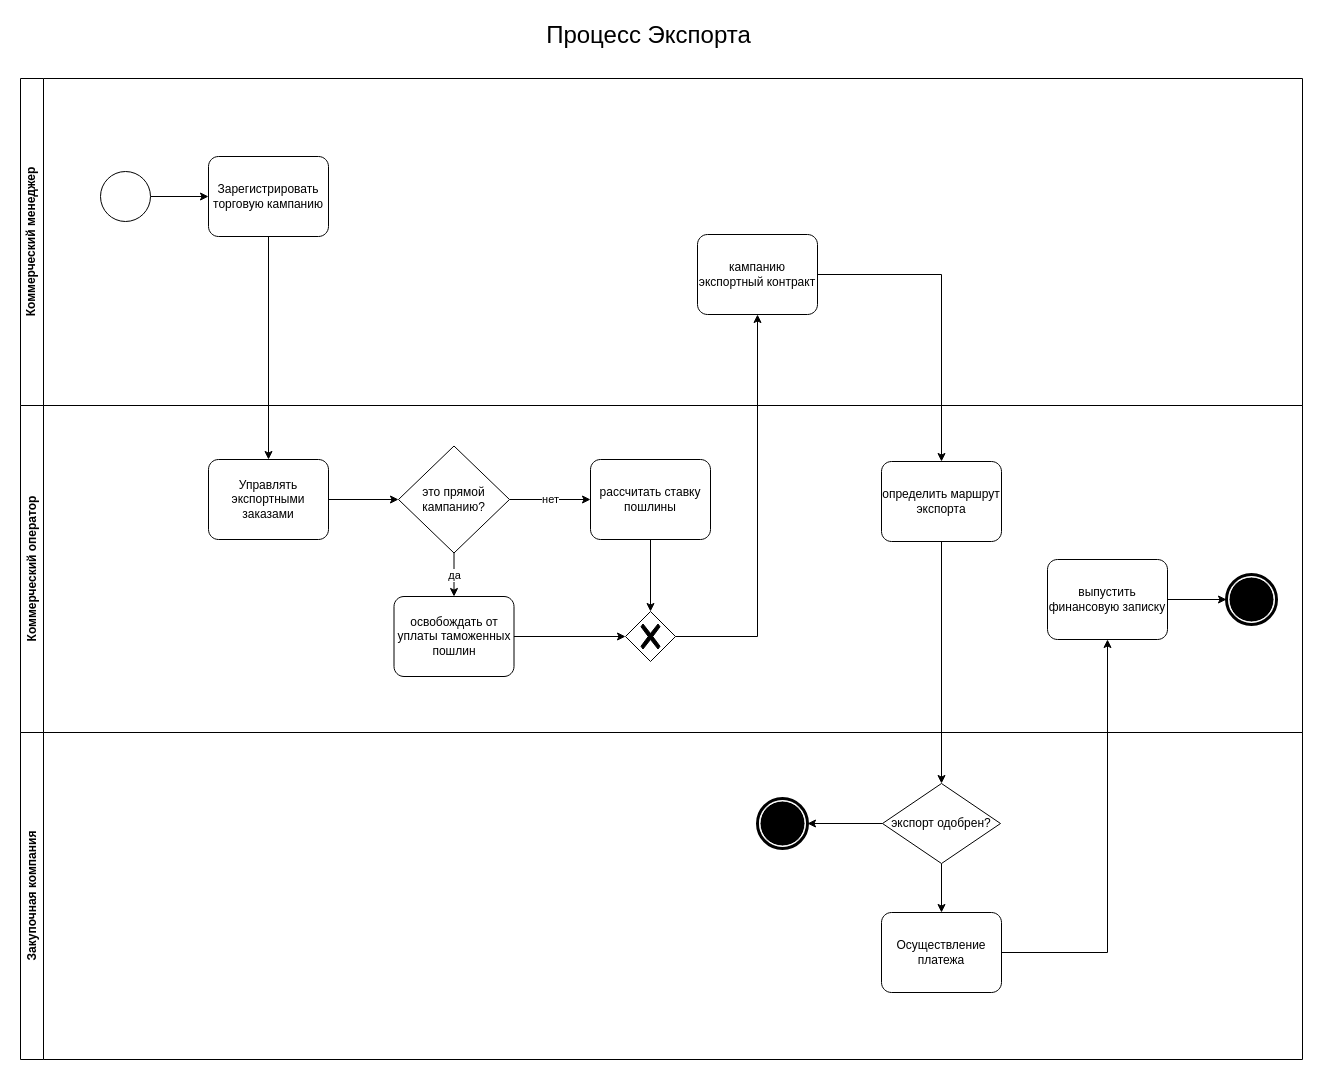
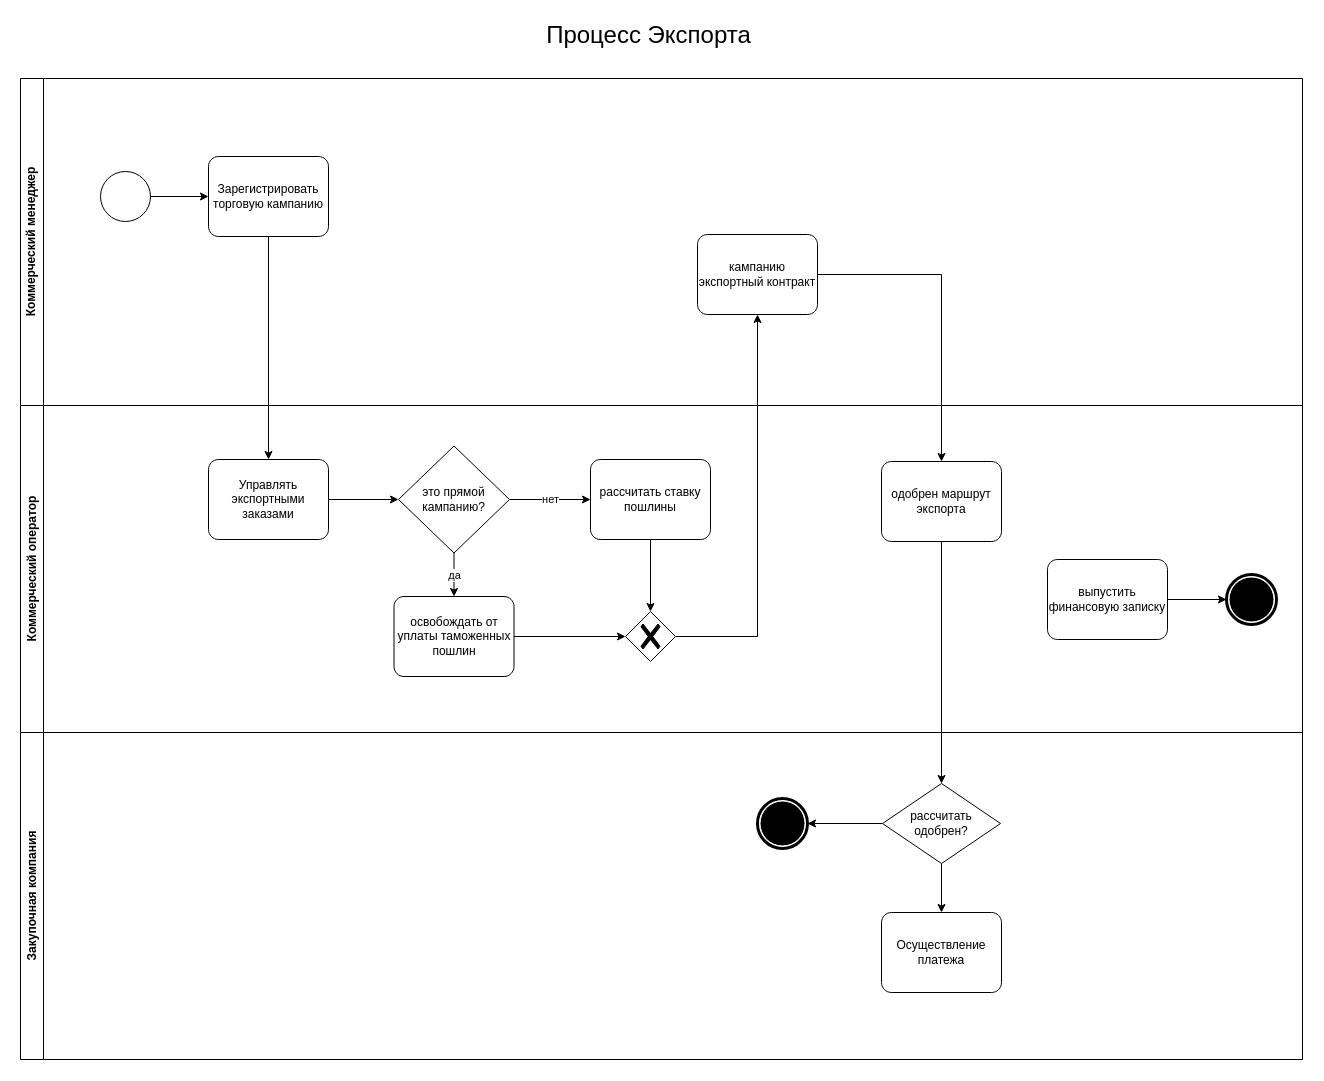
(942, 502) -> (942, 502)
(942, 824) -> (942, 824)
(1108, 852) -> none
